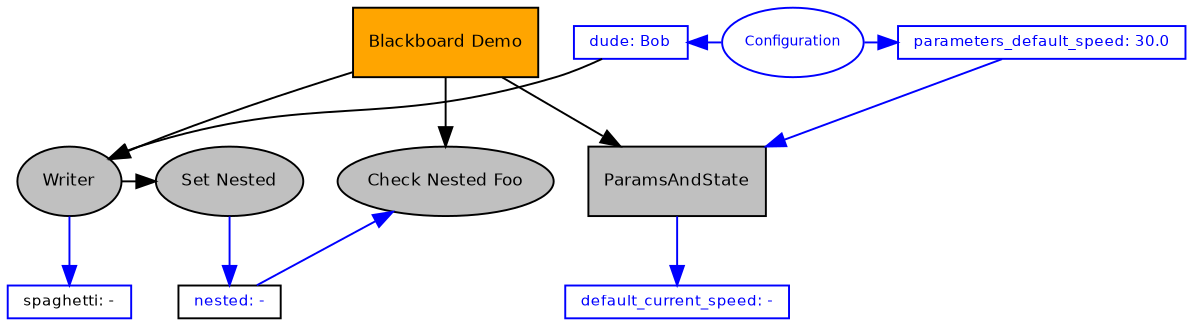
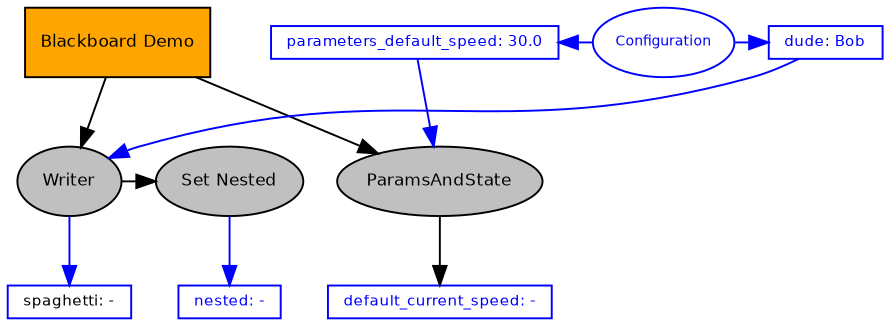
(366, 110) -> (464, 111)
(446, 181) -> none
(677, 181) -> (440, 181)
(677, 241) -> (440, 241)
(230, 302) -> (230, 302)
